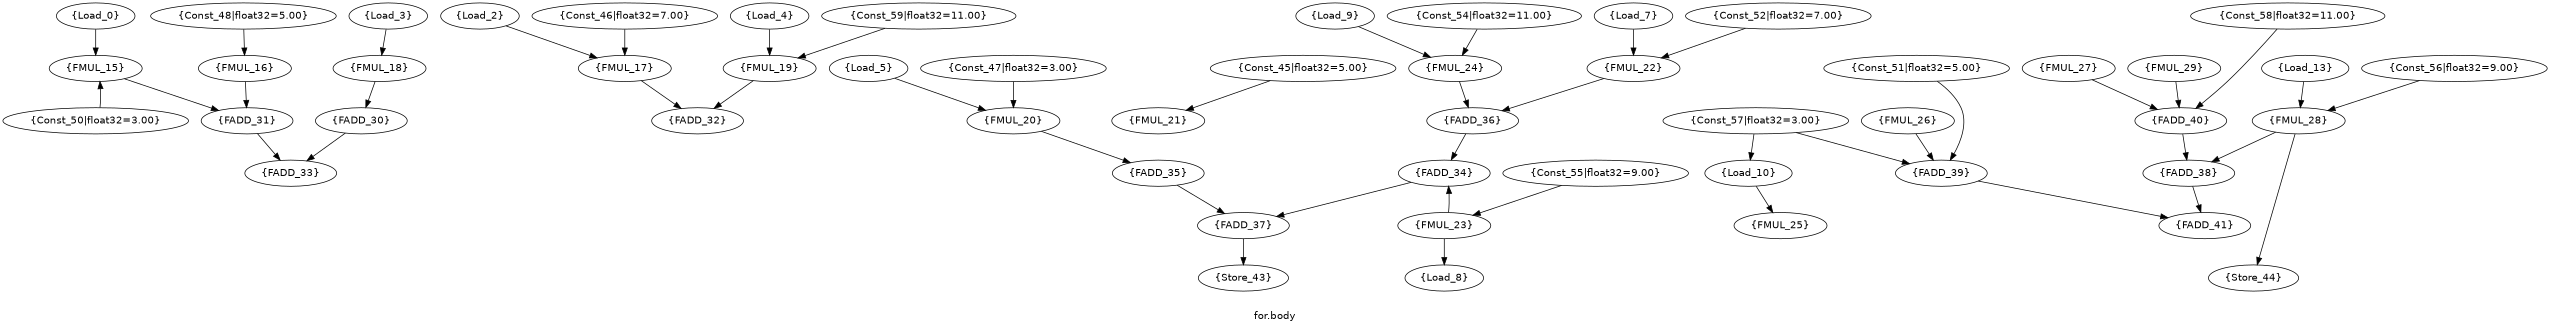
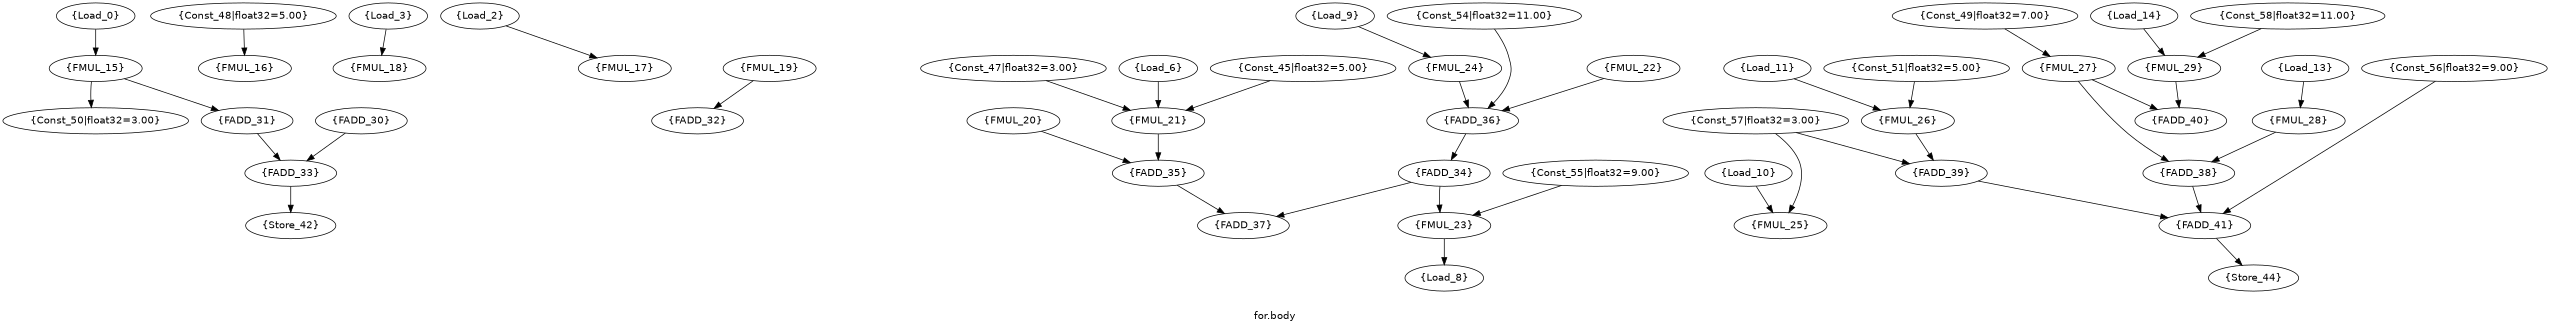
(625, 16) -> none
(770, 16) -> none
(919, 16) -> none
(1633, 16) -> none
(1778, 16) -> none
none -> (1985, 16)
none -> (2134, 16)
(1472, 39) -> (1511, 67)
(869, 68) -> none
none -> (1158, 68)
none -> (1767, 68)
(2241, 68) -> (2233, 41)
(246, 91) -> none
(372, 91) -> none
(1013, 91) -> (1085, 94)
(658, 92) -> none
(2377, 94) -> (2333, 146)
(101, 98) -> (91, 91)
(1963, 114) -> (1913, 91)
none -> (1158, 143)
(1753, 143) -> (1801, 166)
(2184, 143) -> (2117, 123)
(2277, 196) -> (2227, 249)
(1449, 203) -> (1439, 196)
none -> (291, 226)
(1243, 278) -> none
